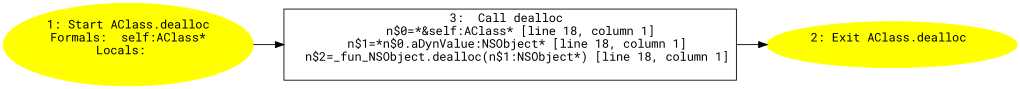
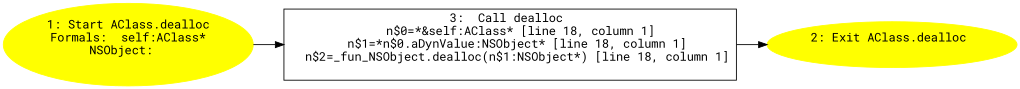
(128, 45) -> (128, 45)
